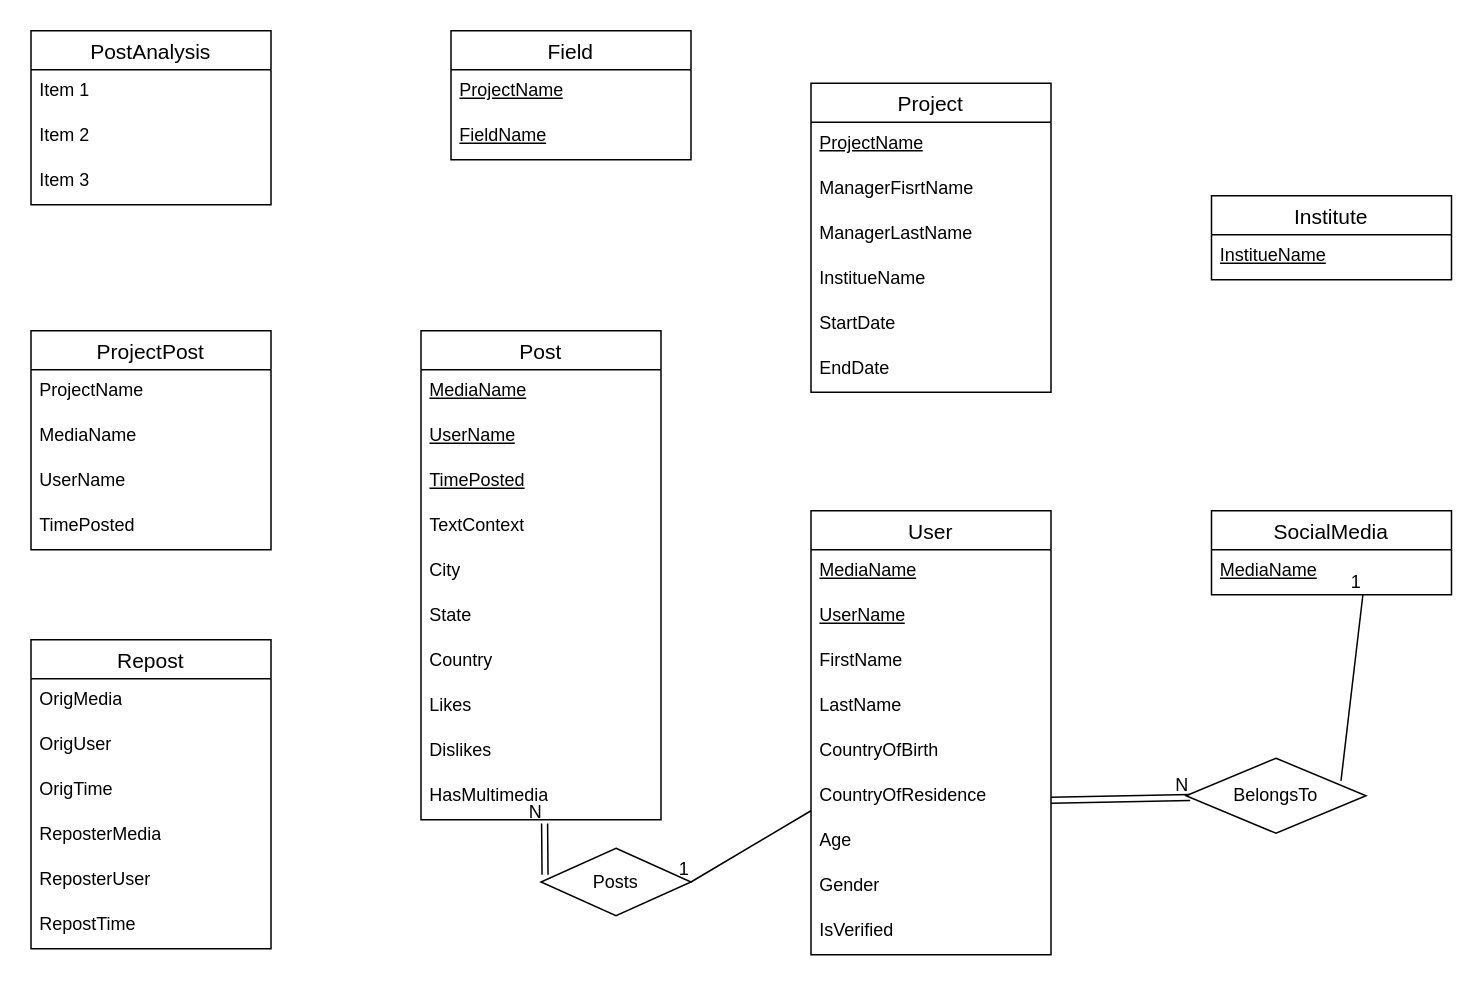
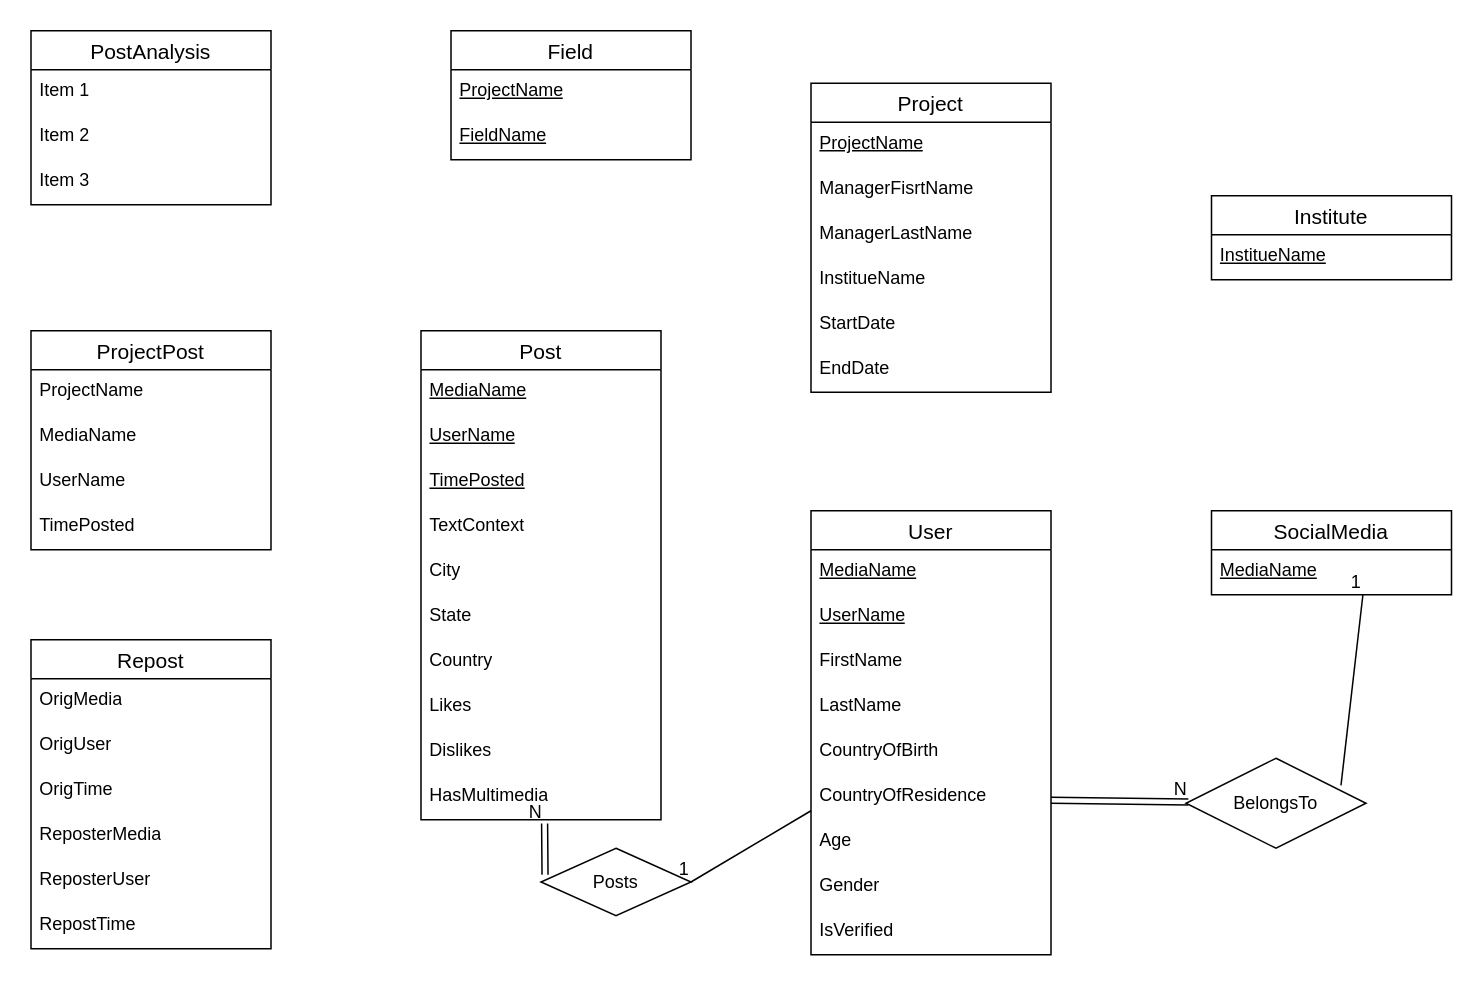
(1276, 796) -> (1276, 803)
